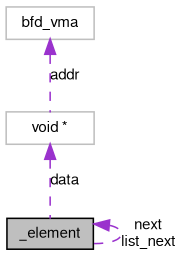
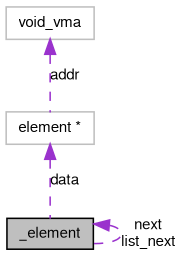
(50, 23) -> (50, 23)
(50, 128) -> (50, 128)
